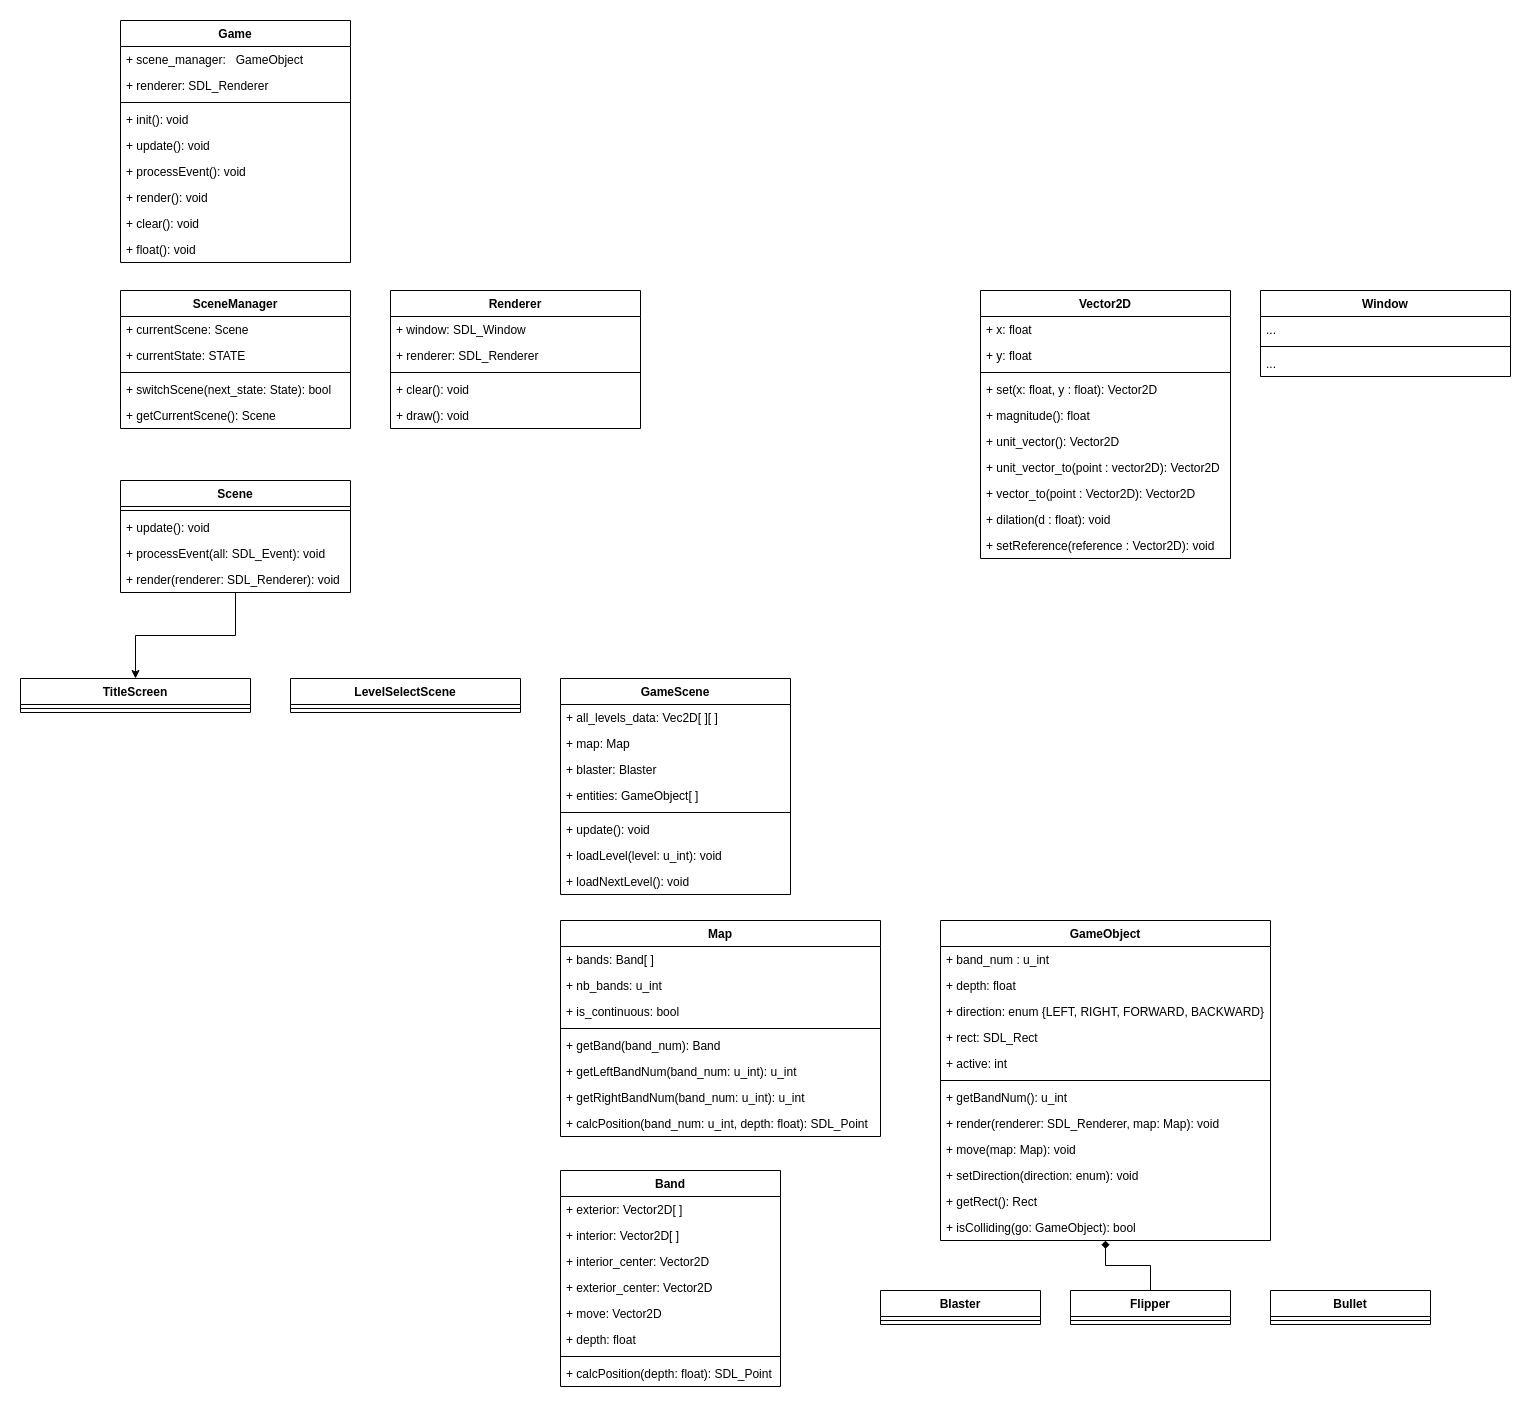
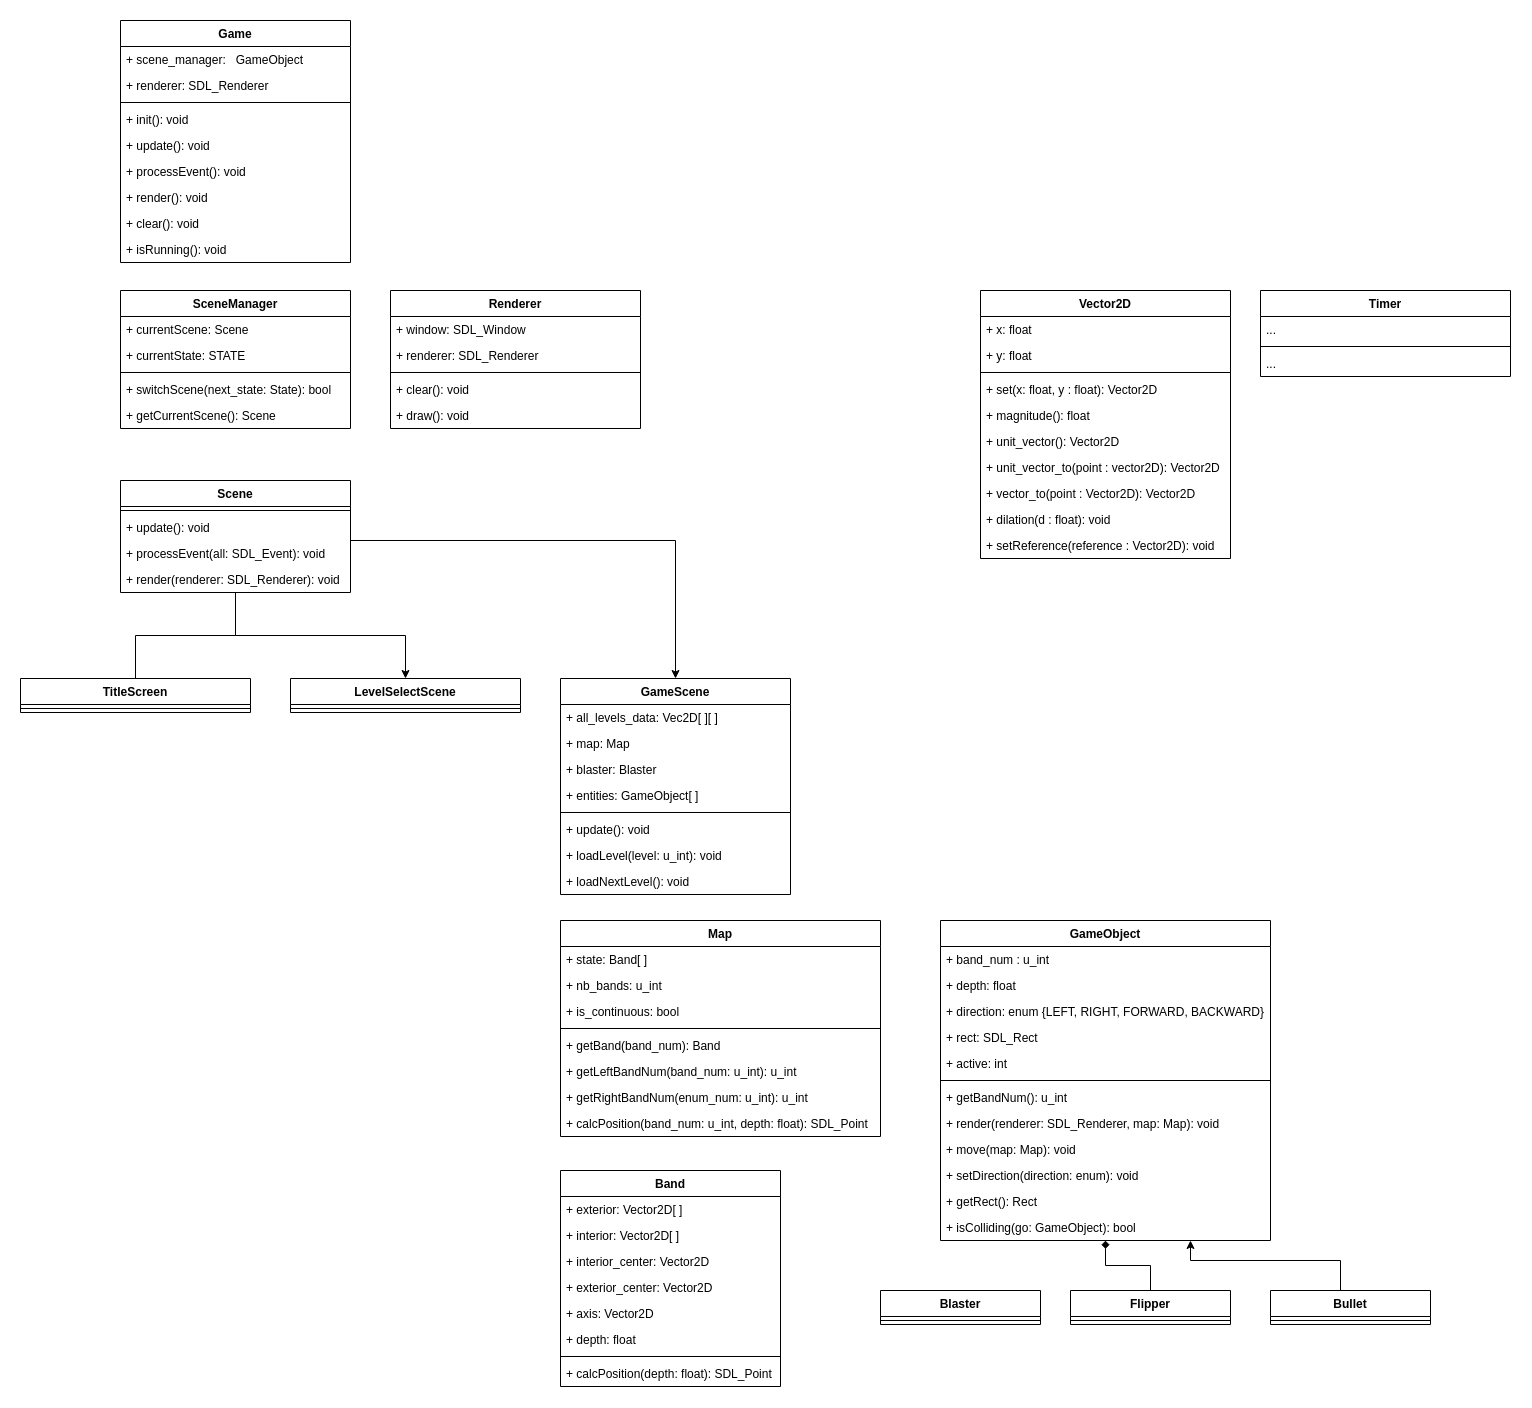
(169, 250) -> (180, 250)
(1385, 304) -> (1385, 304)
none -> (579, 541)
none -> (339, 636)
(136, 670) -> (136, 672)
(614, 960) -> (614, 960)
(691, 1098) -> (691, 1098)
none -> (1275, 1261)
(615, 1314) -> (614, 1314)
